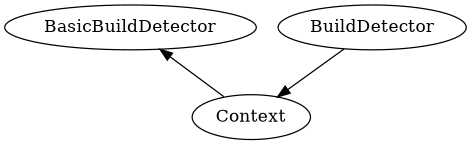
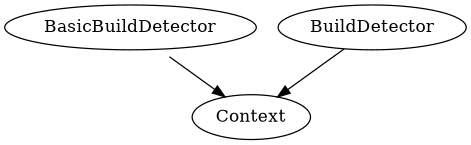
(197, 77) -> (192, 73)
